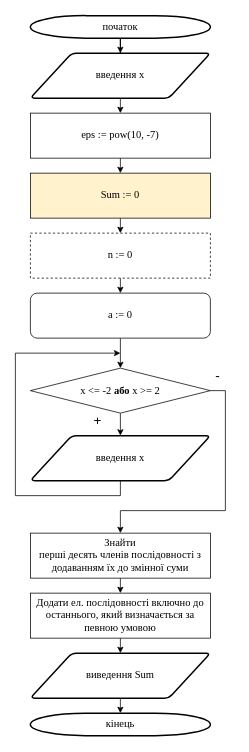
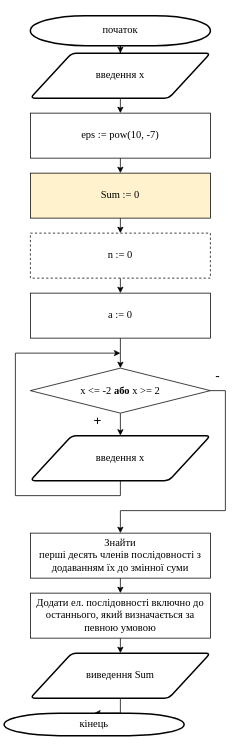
(120, 27) -> (120, 30)
(120, 315) -> (120, 315)
(120, 724) -> (94, 724)
